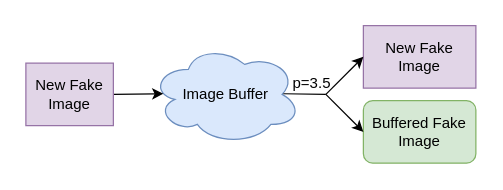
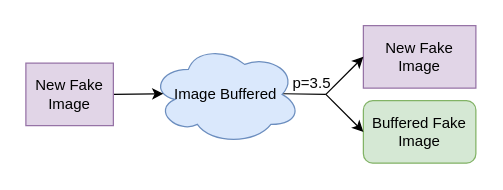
(226, 94) -> (226, 94)
